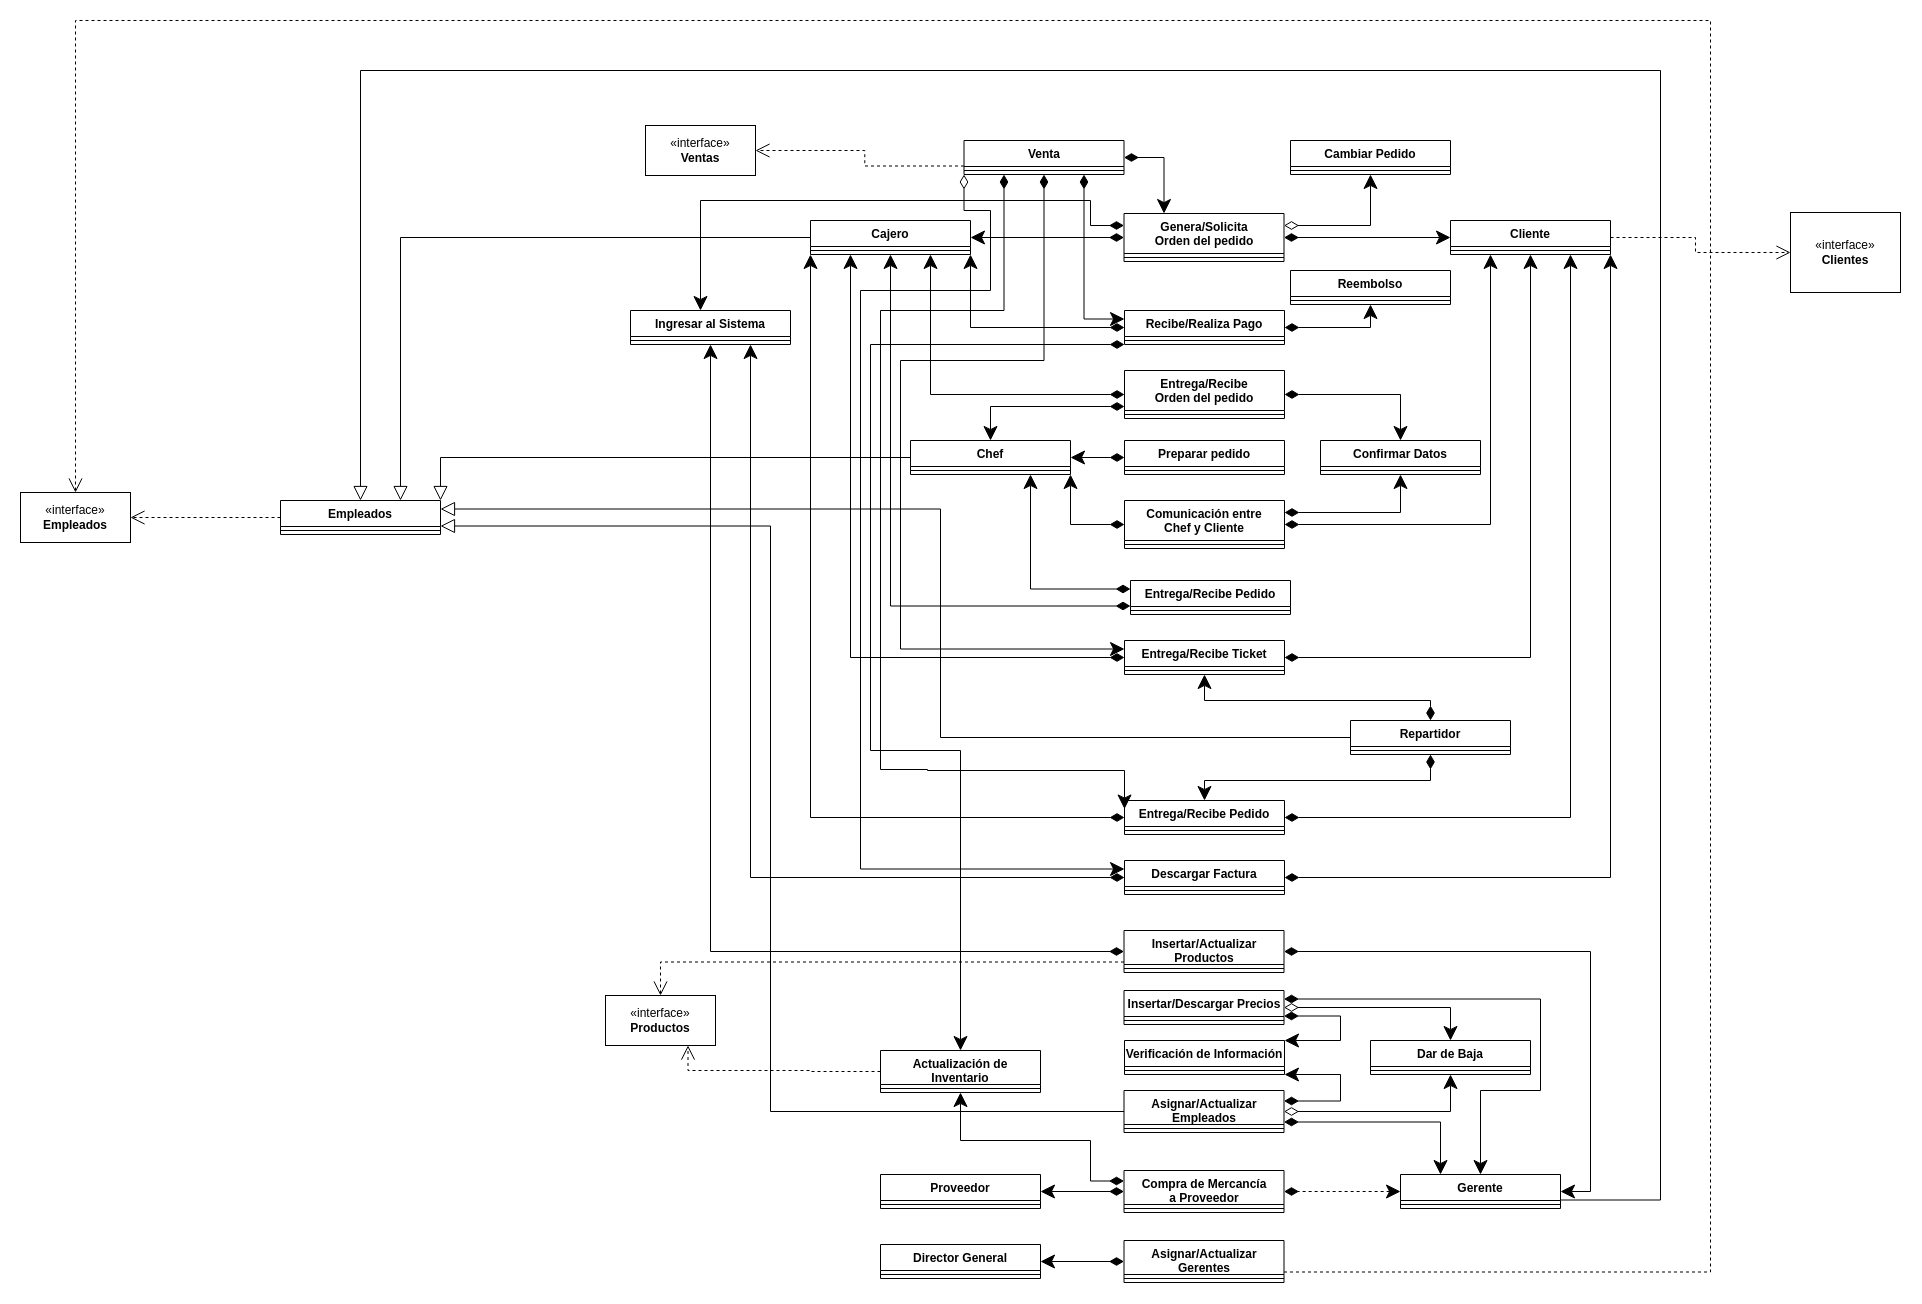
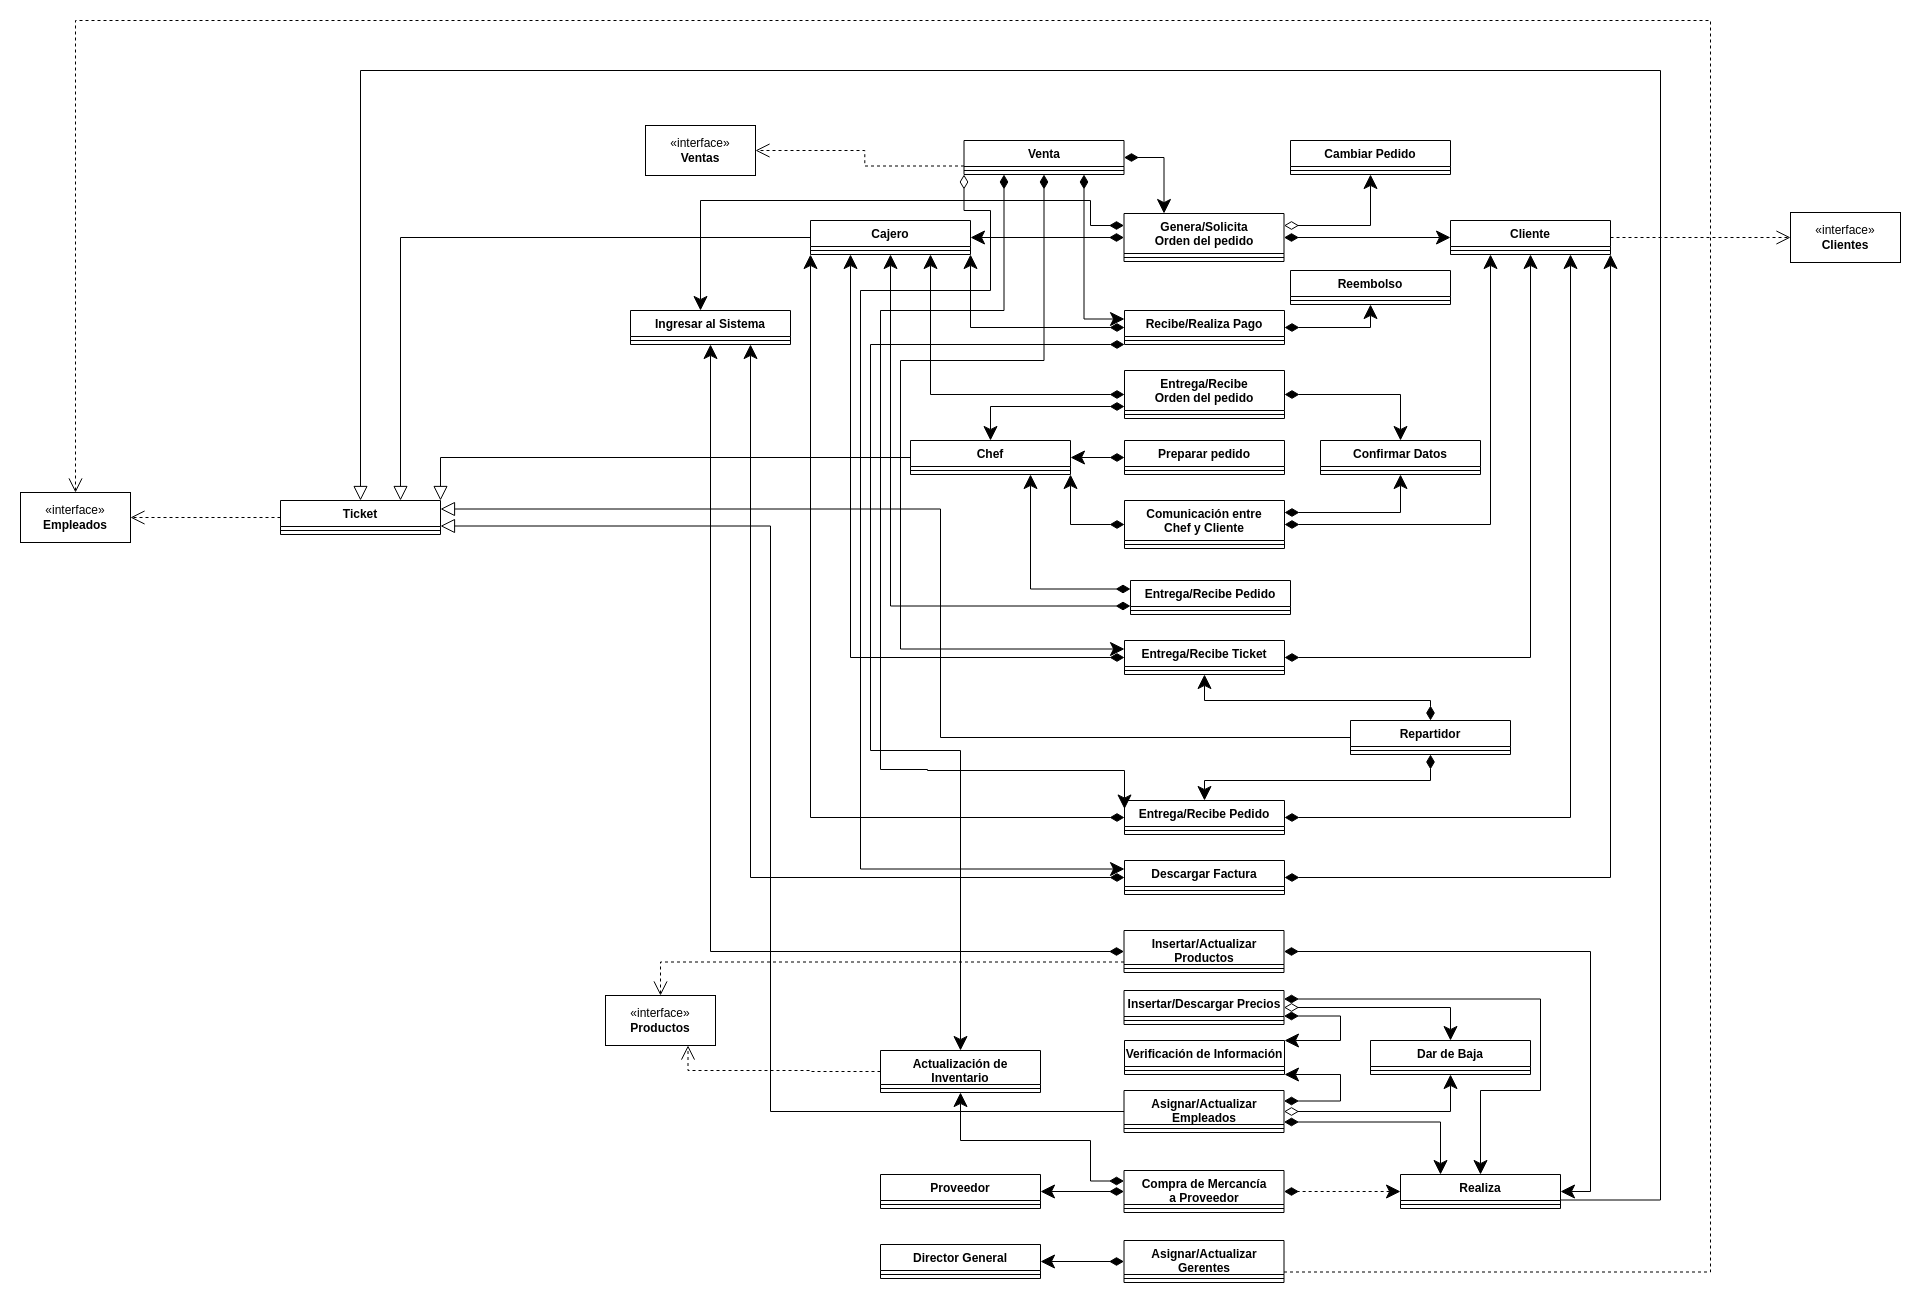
(1846, 253) -> (1846, 238)
(361, 515) -> (361, 515)
(1481, 1189) -> (1481, 1189)
